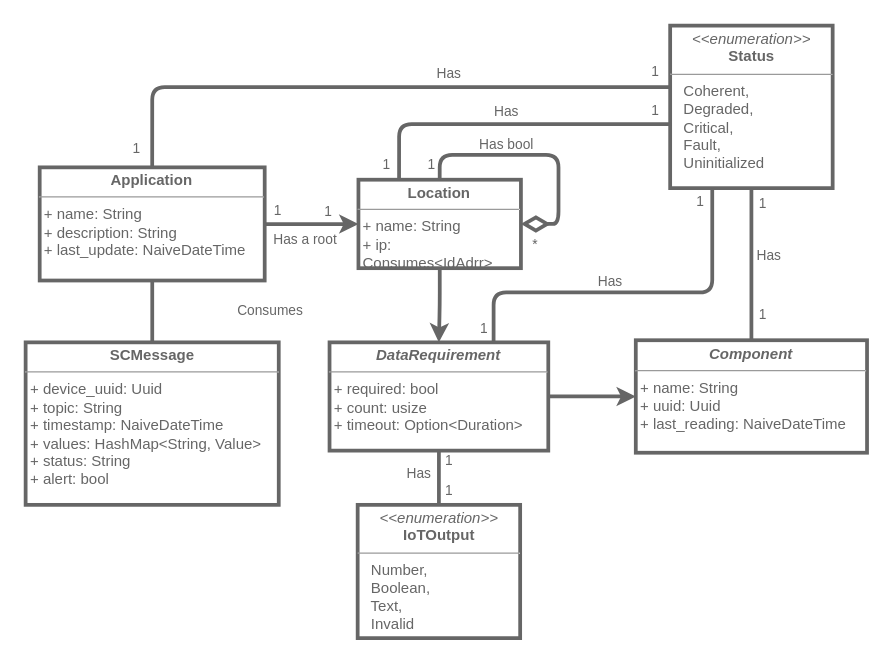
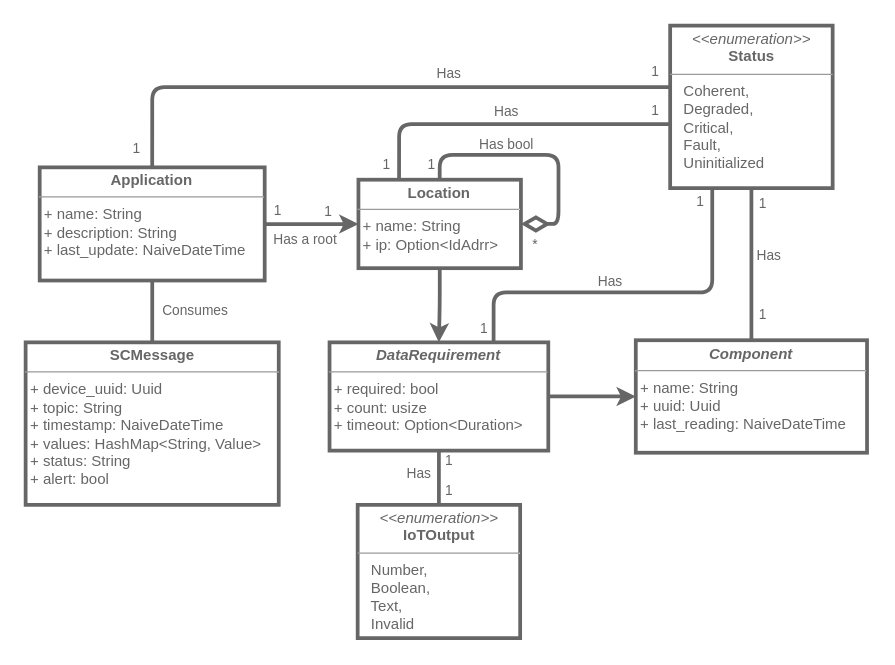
(441, 215) -> (432, 206)
(271, 311) -> (196, 311)
